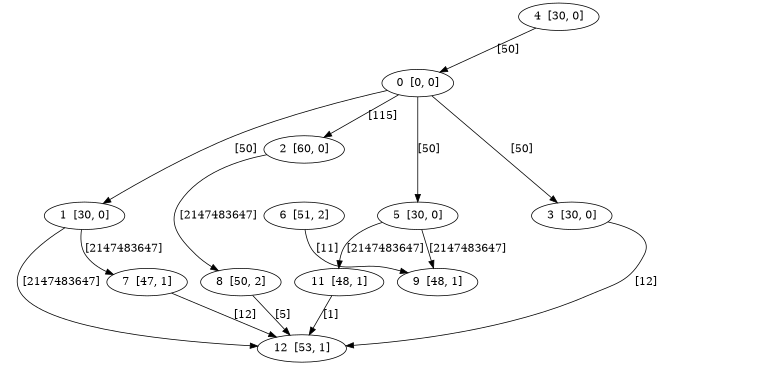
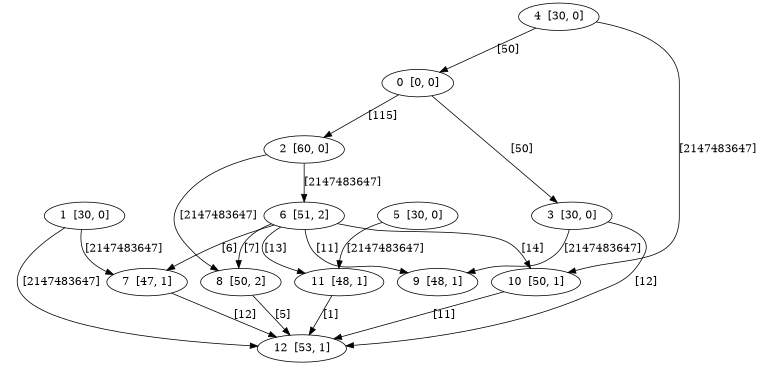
(244, 132) -> none
(418, 146) -> none
none -> (304, 179)
none -> (248, 238)
none -> (223, 243)
(427, 245) -> (531, 266)
none -> (265, 255)
none -> (536, 282)
